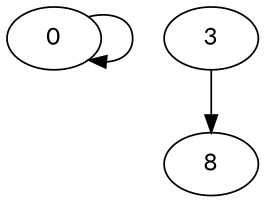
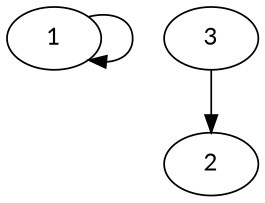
(54, 38) -> (54, 38)
(211, 164) -> (211, 164)
